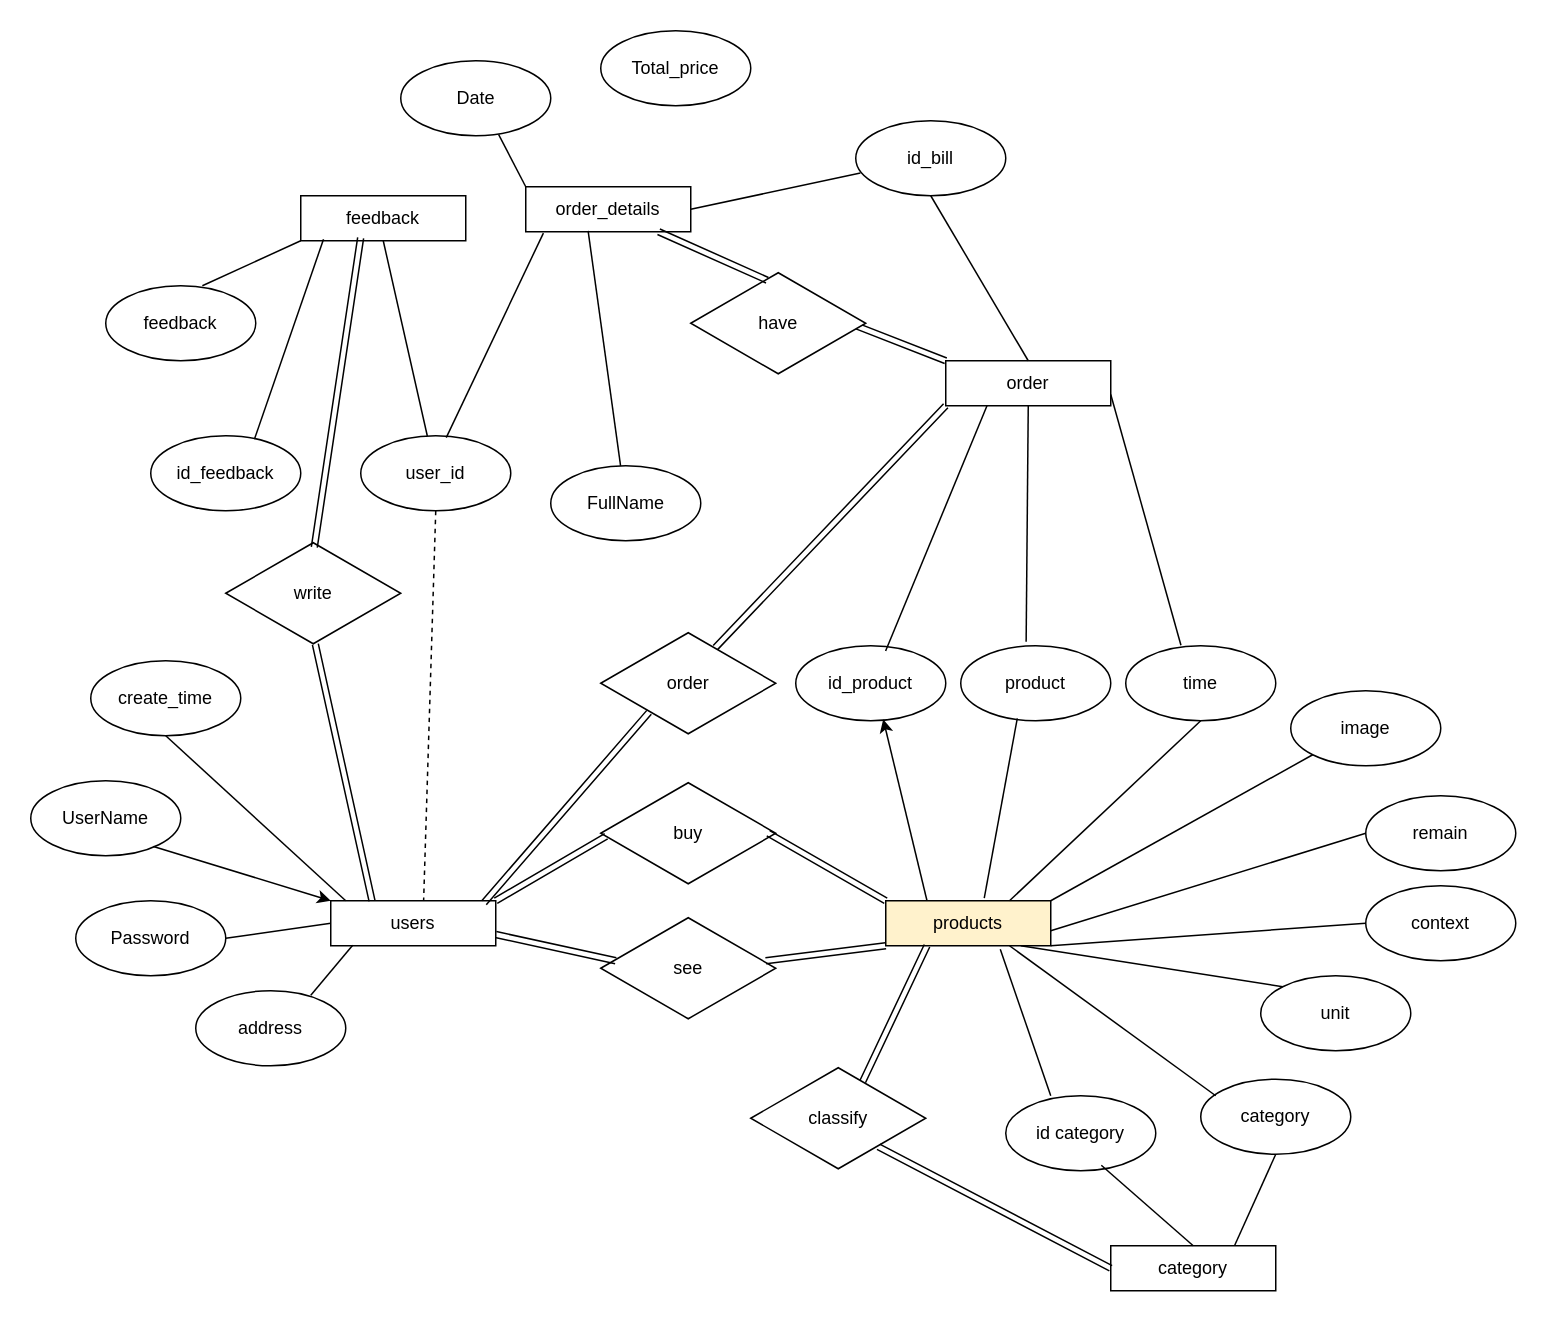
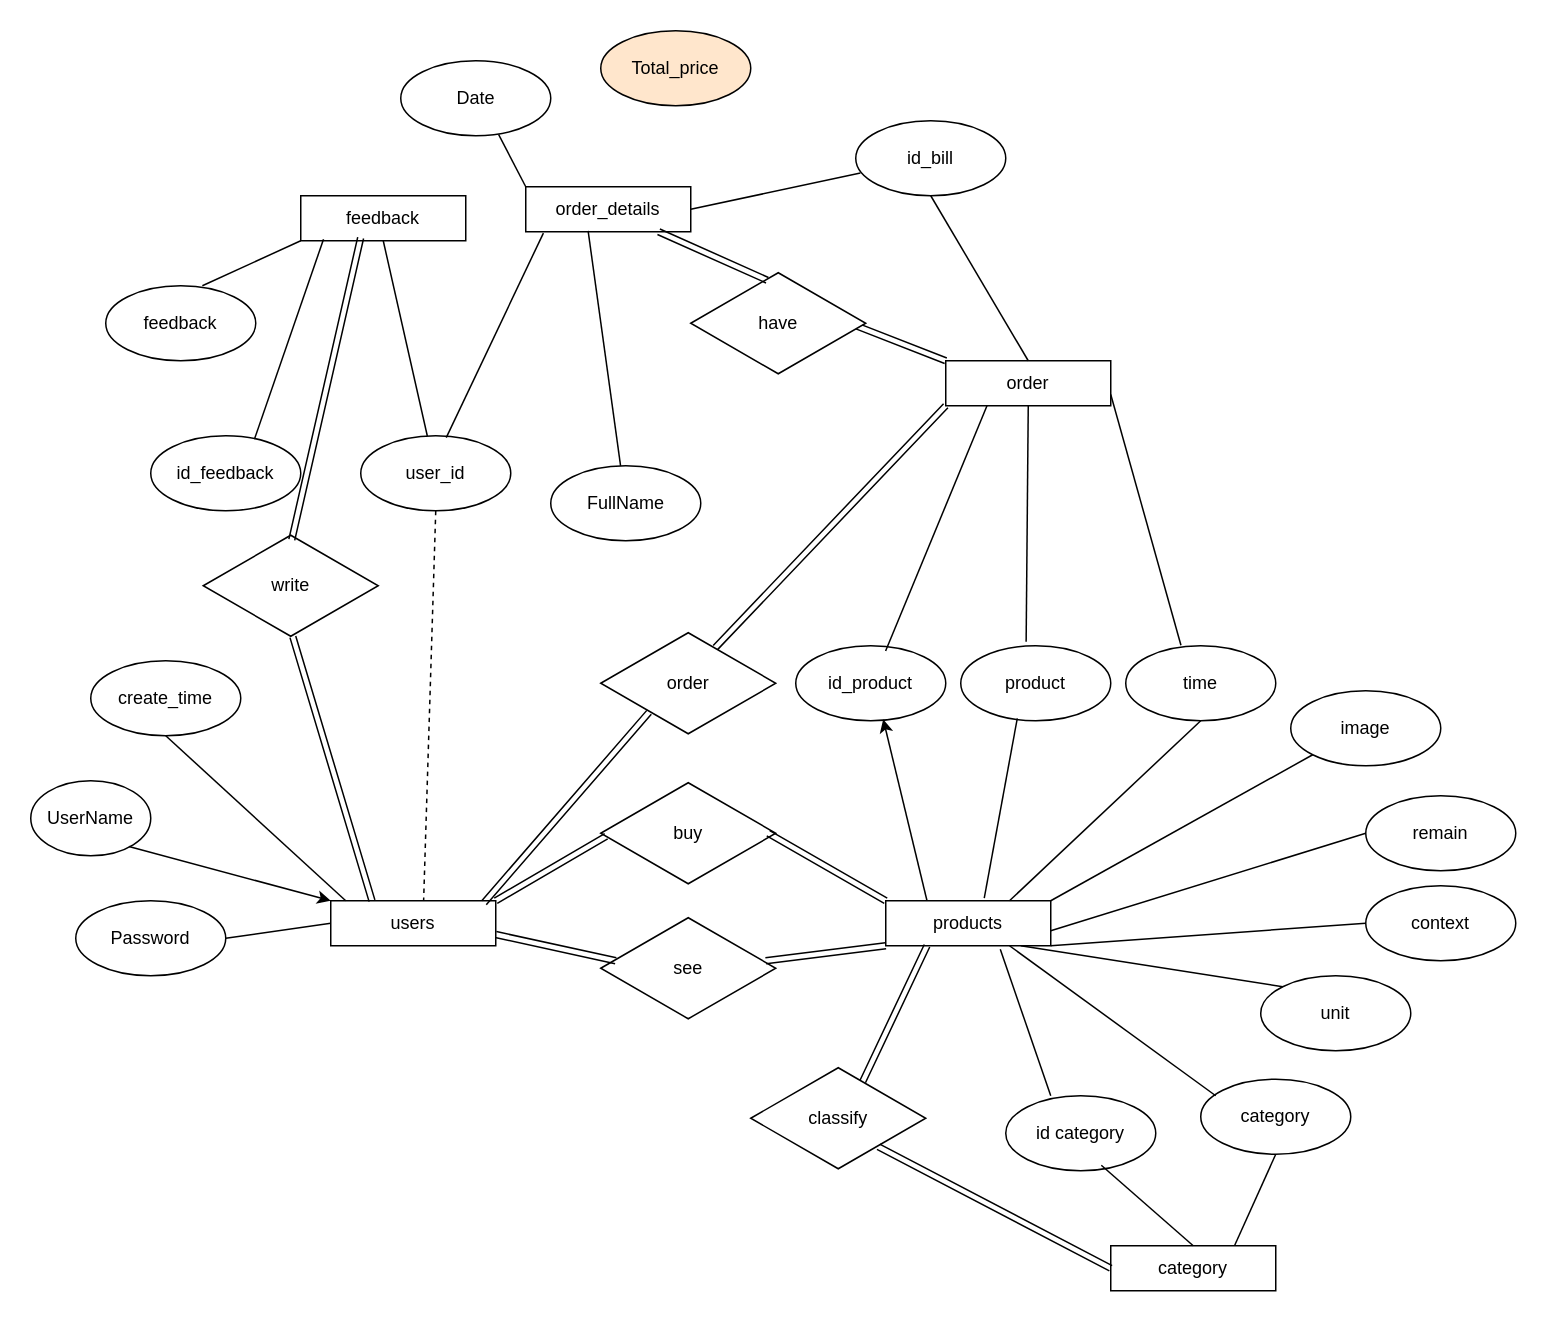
(676, 68) -> (676, 68)
(313, 593) -> (291, 586)
(106, 818) -> (91, 818)
(968, 923) -> (968, 923)
(331, 971) -> none
(271, 1028) -> none
